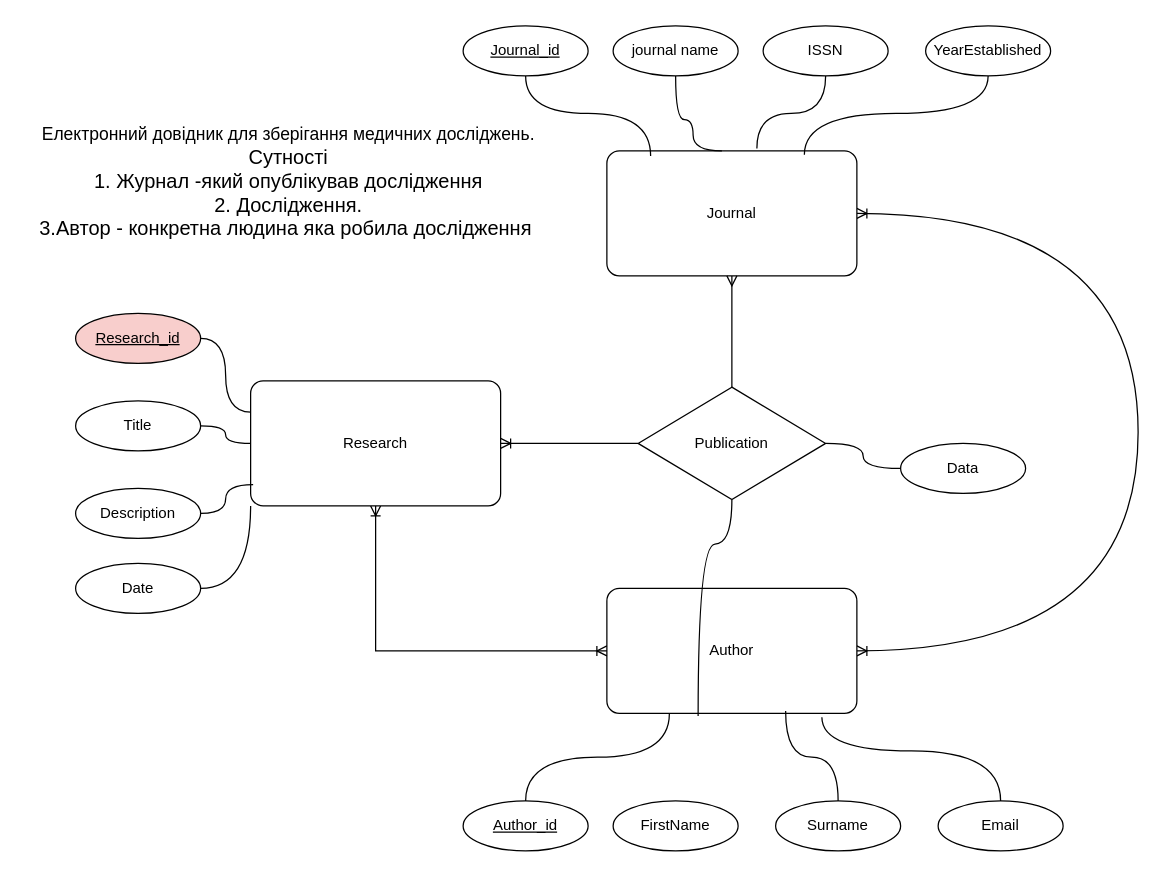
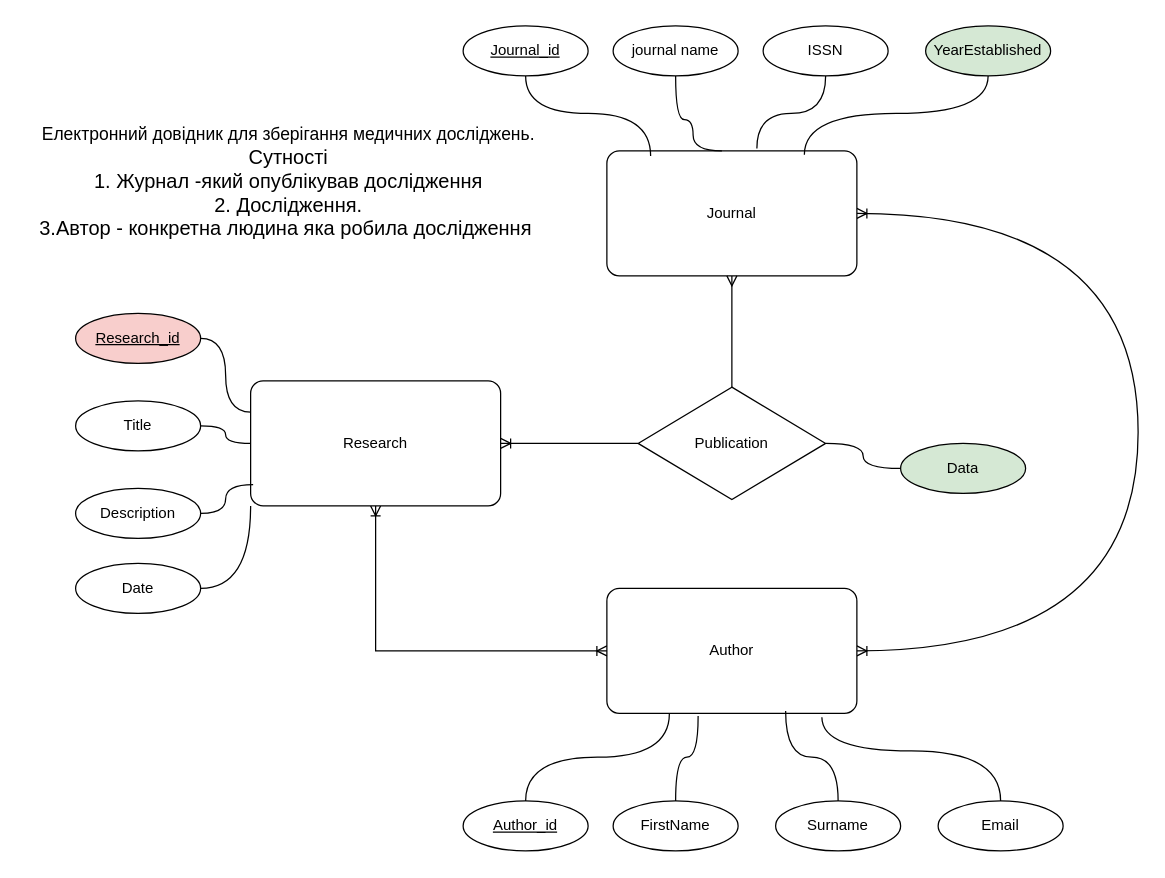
(988, 51) -> (988, 51)
(963, 468) -> (963, 468)
(701, 606) -> (686, 757)
